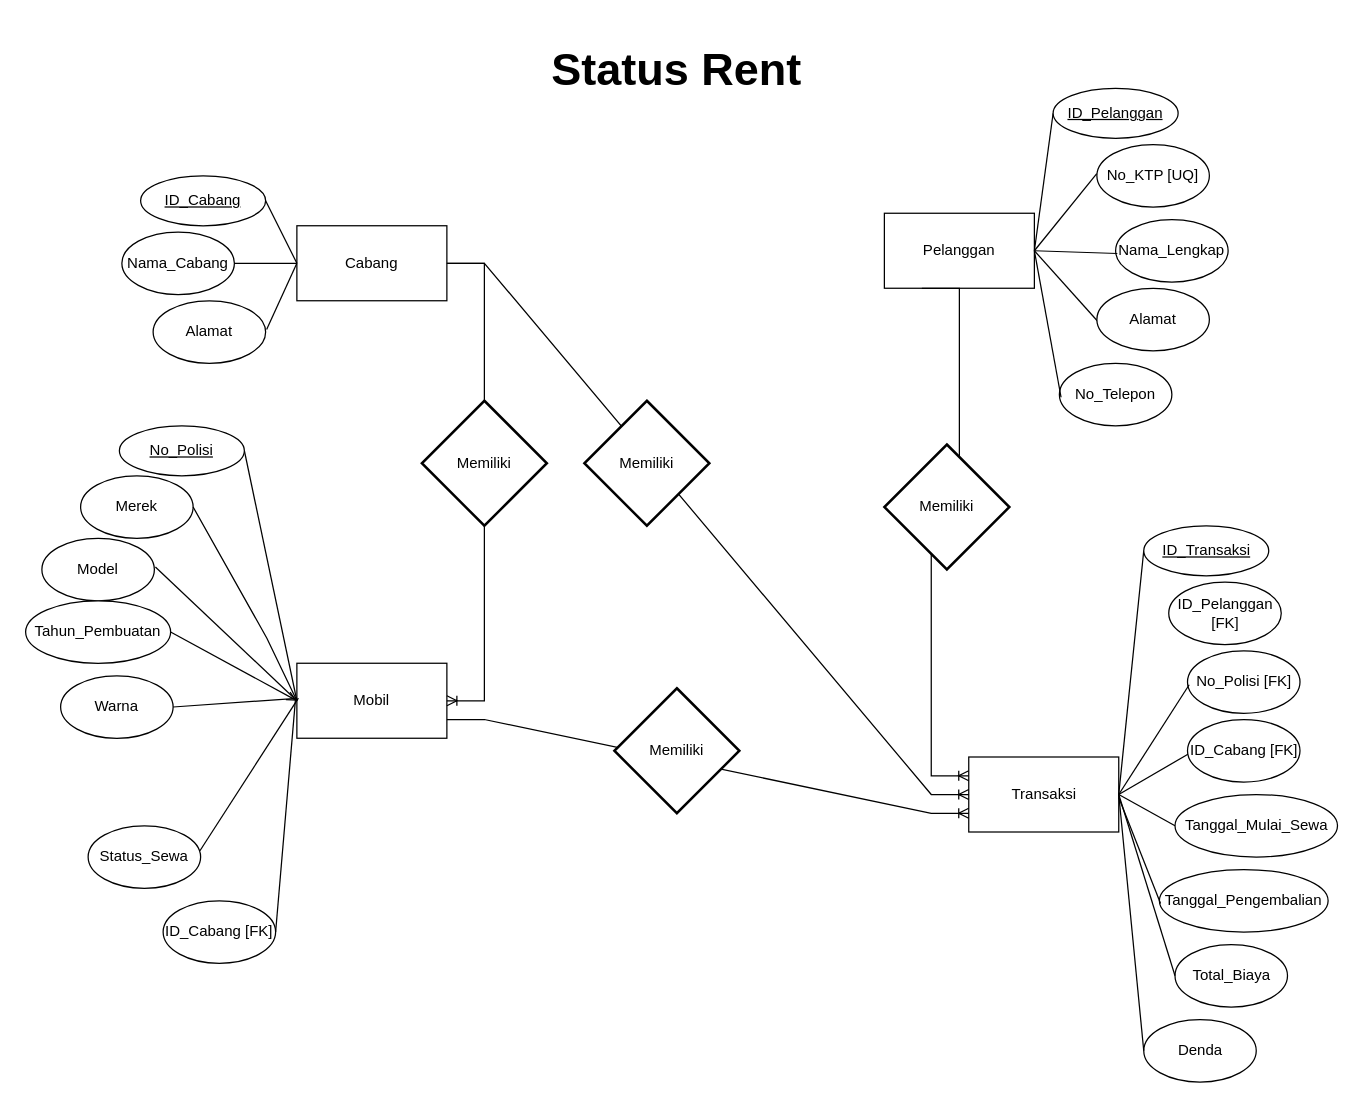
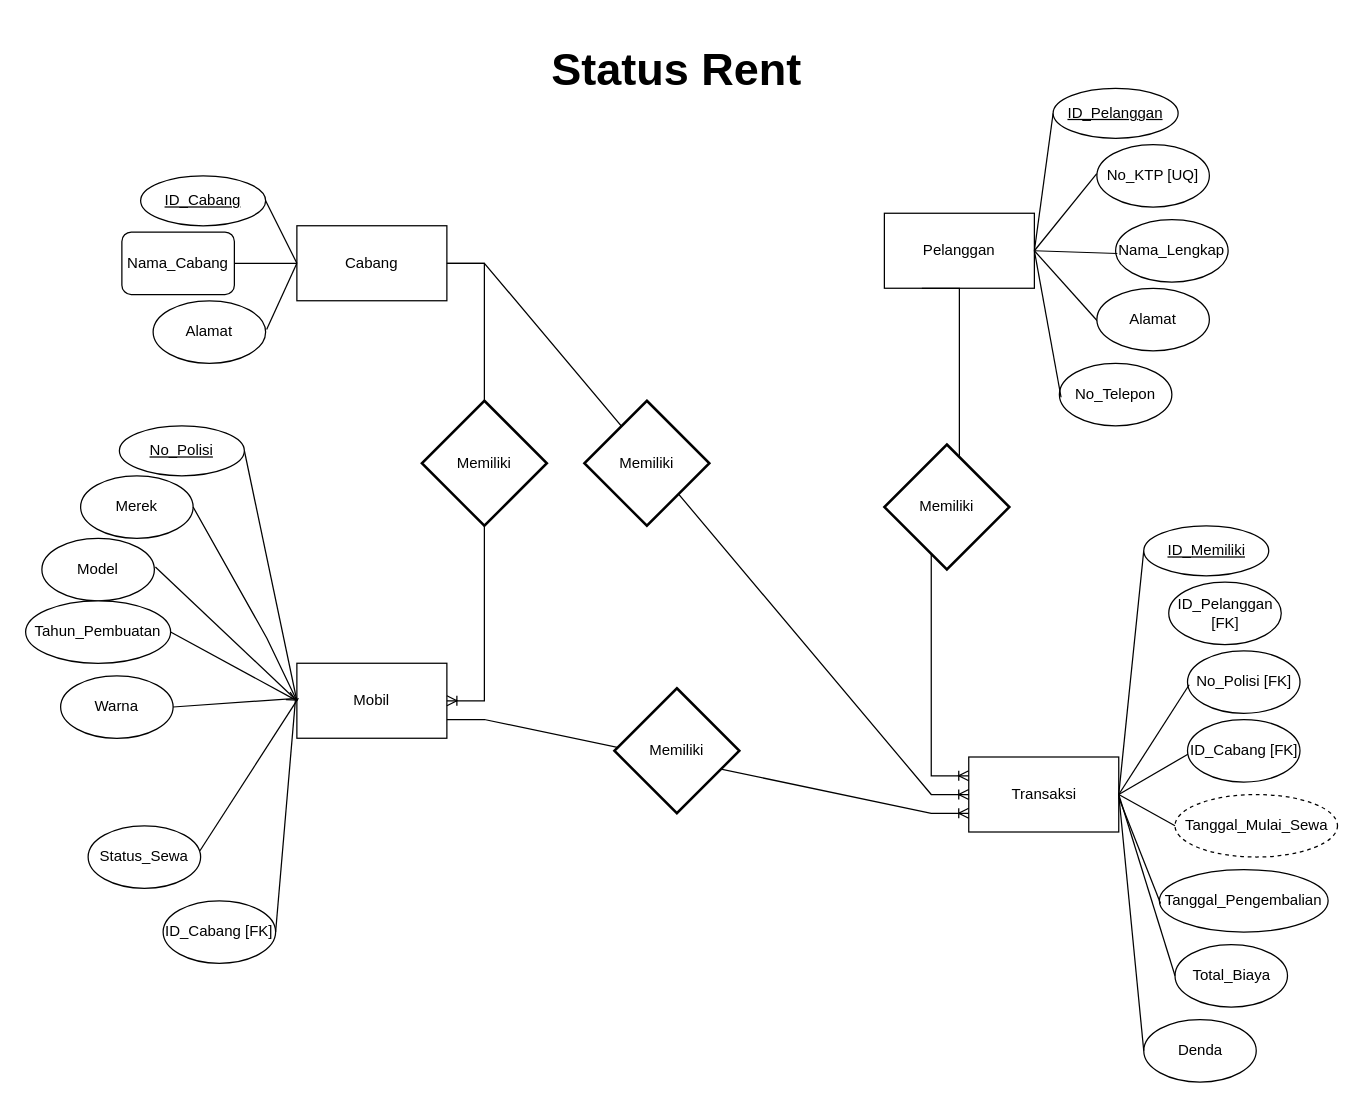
(178, 263) -> (178, 263)
(1207, 551) -> (1207, 551)
(1256, 826) -> (1256, 826)
